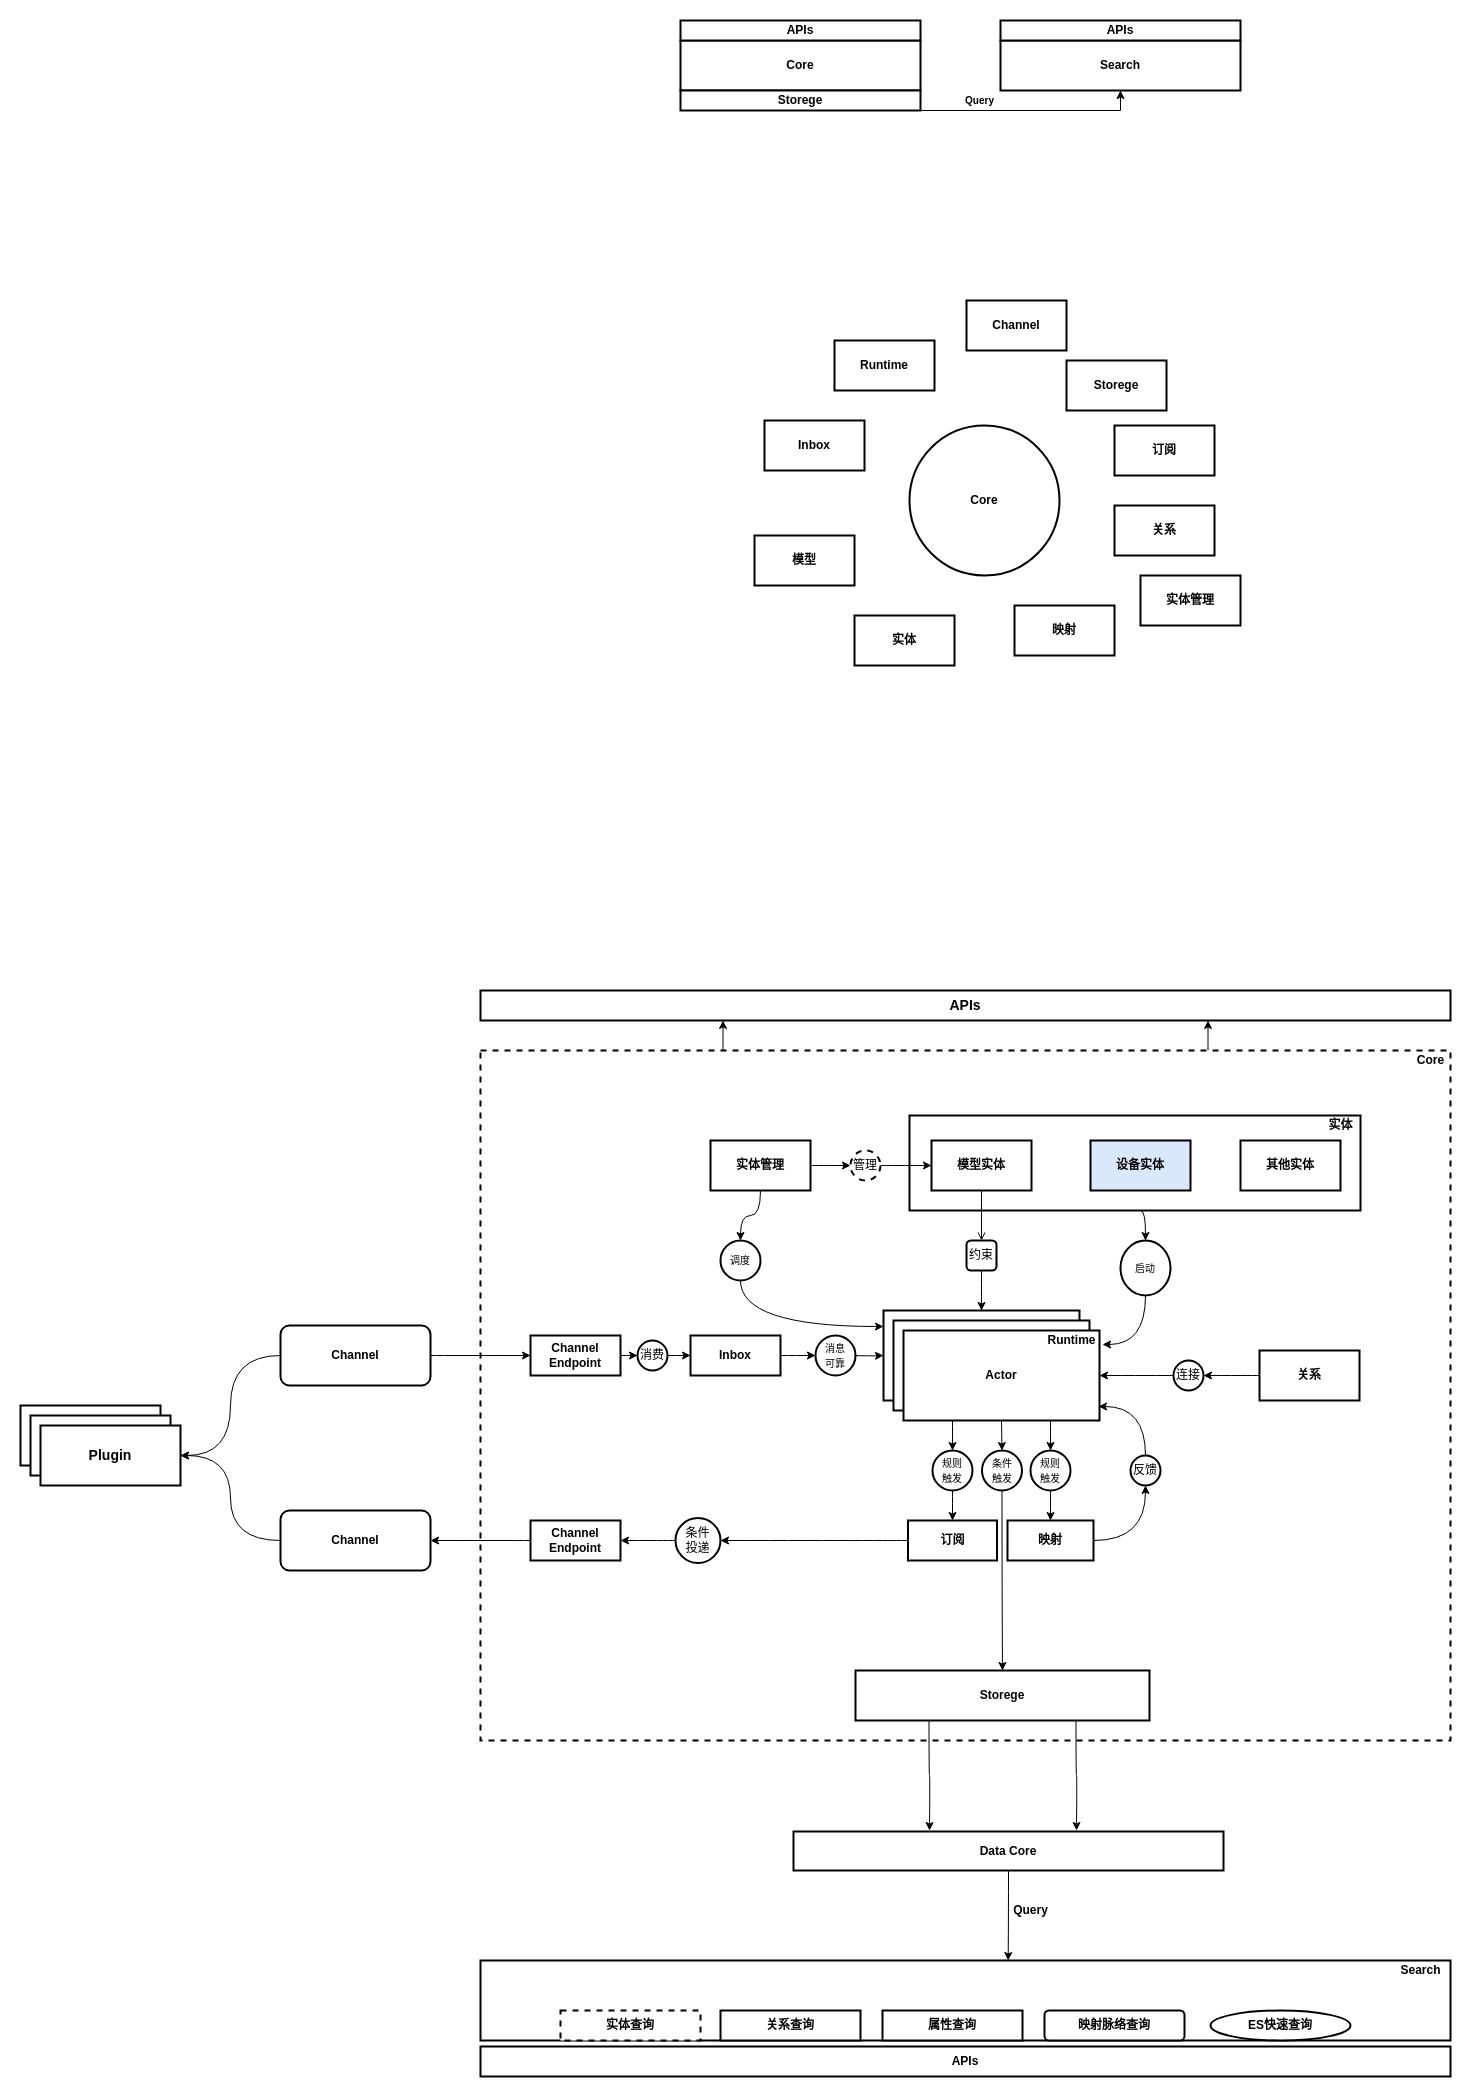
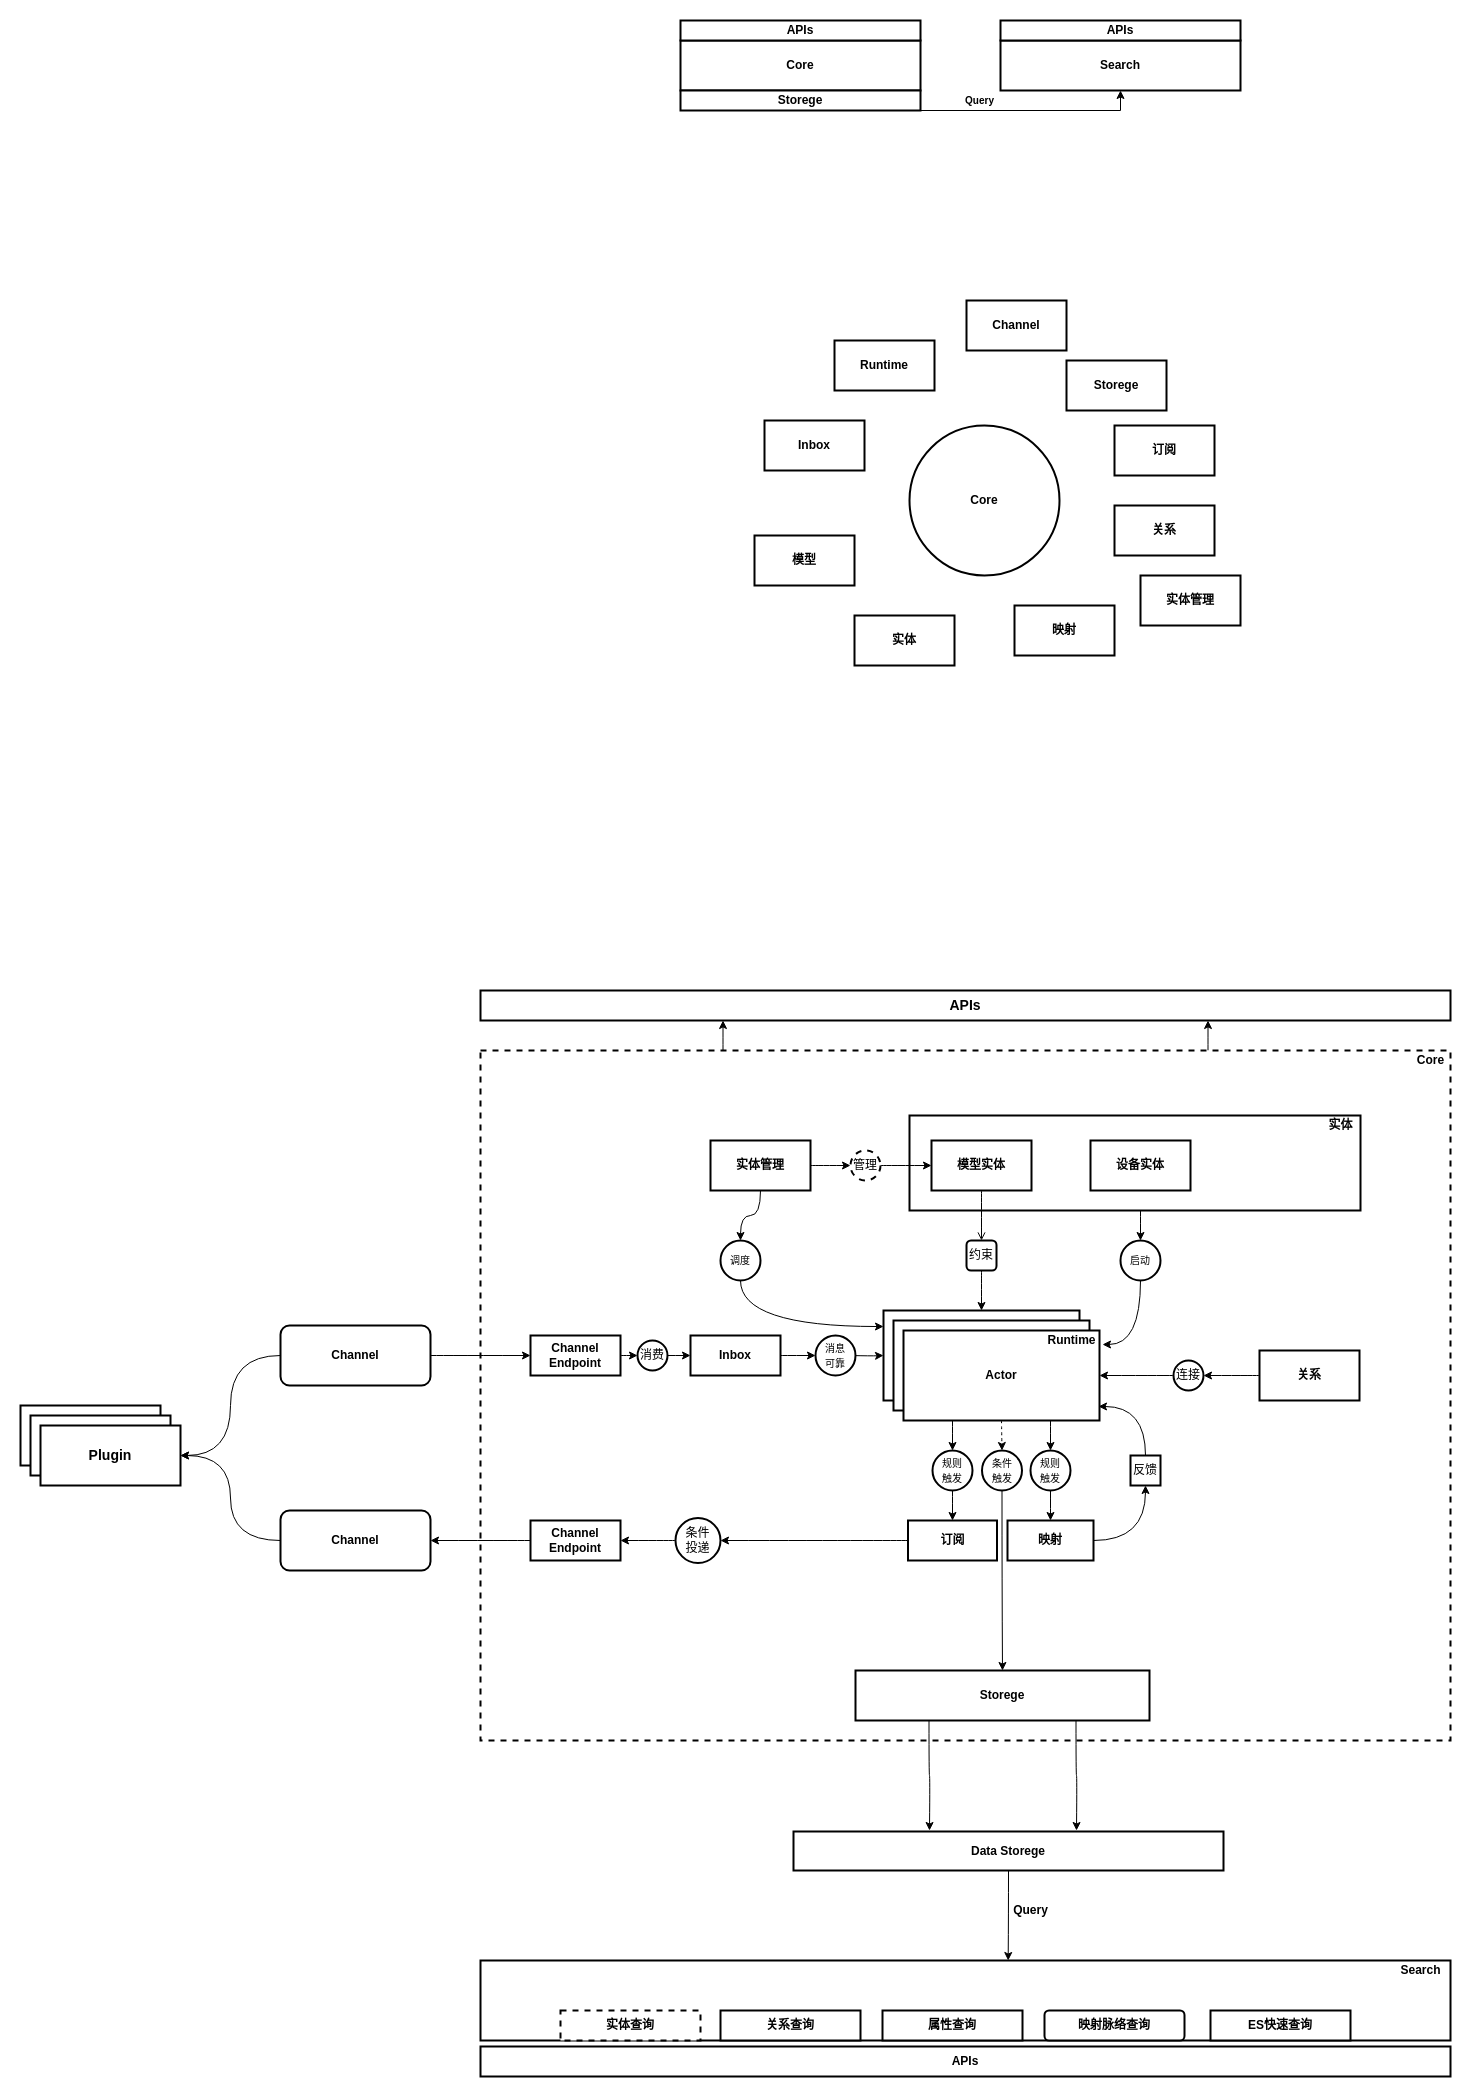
(1141, 1166) -> (1141, 1166)
(1291, 1166) -> none
(1146, 1268) -> (1141, 1261)
(1002, 1432) -> (1002, 1432)
(1146, 1471) -> (1146, 1471)
(1009, 1852) -> (1009, 1852)
(1281, 2026) -> (1281, 2026)
